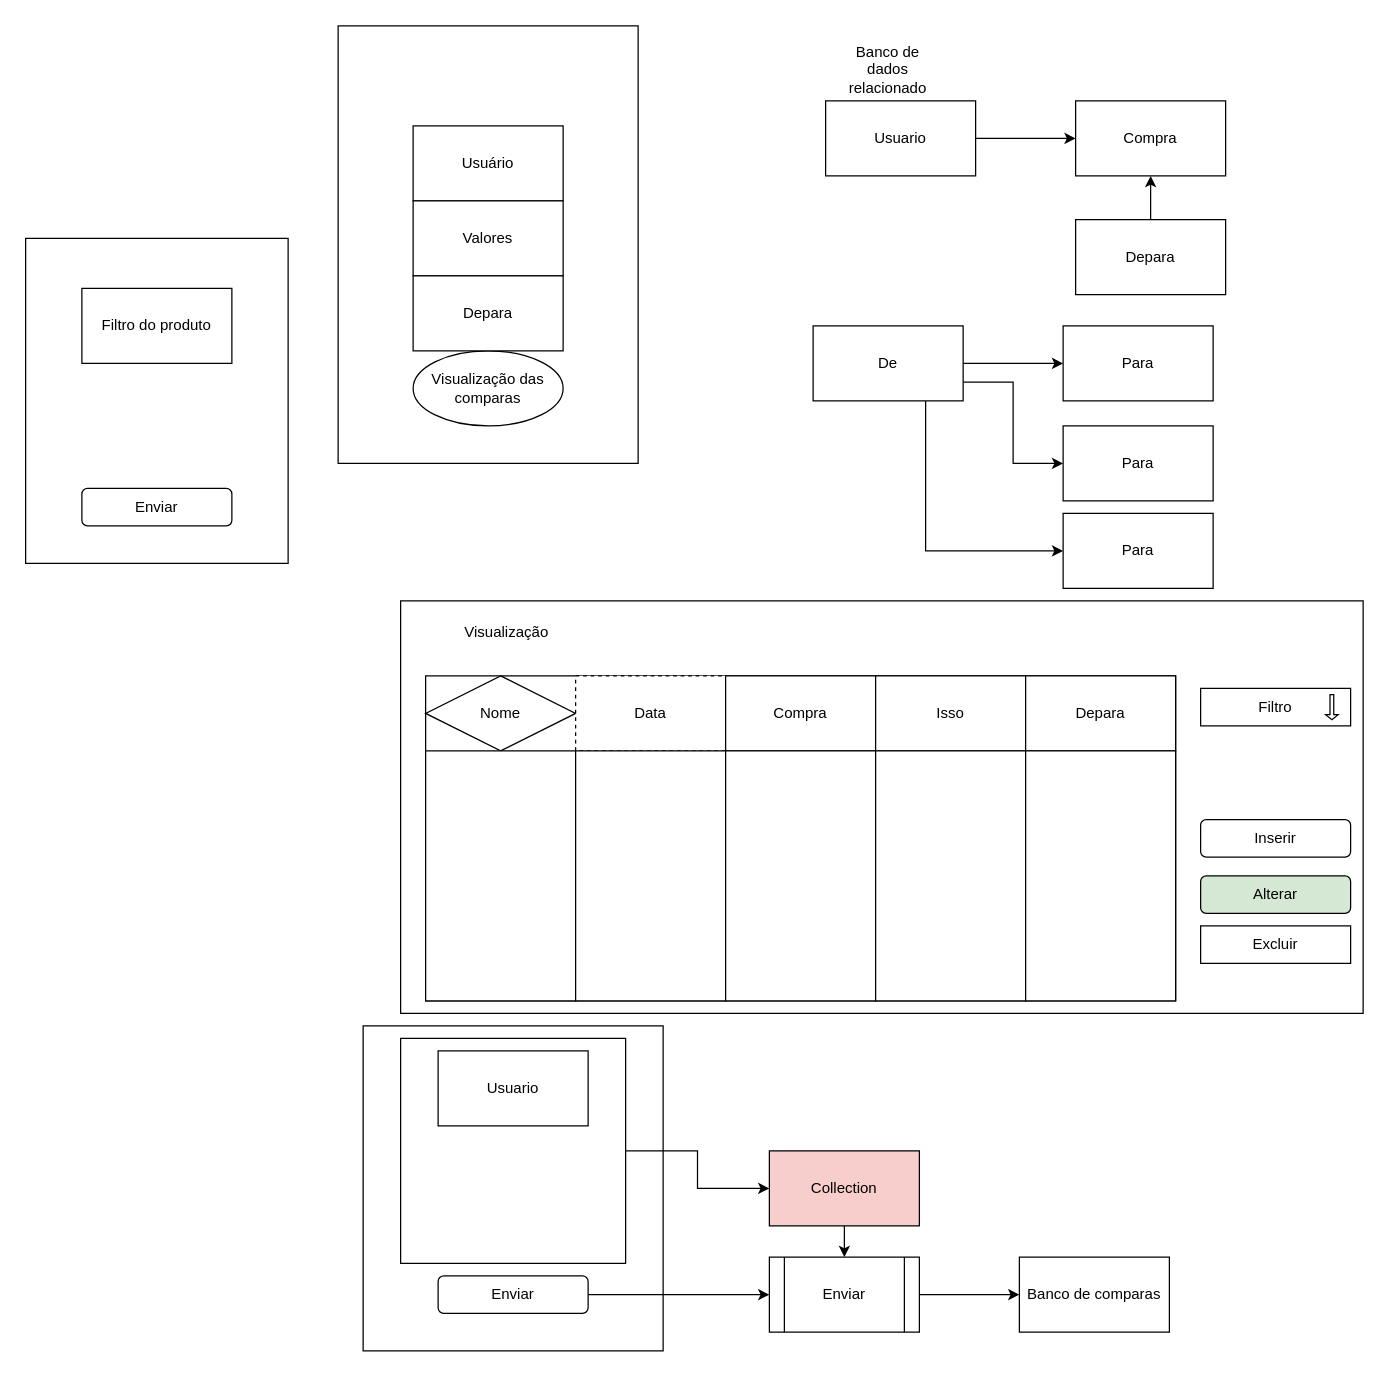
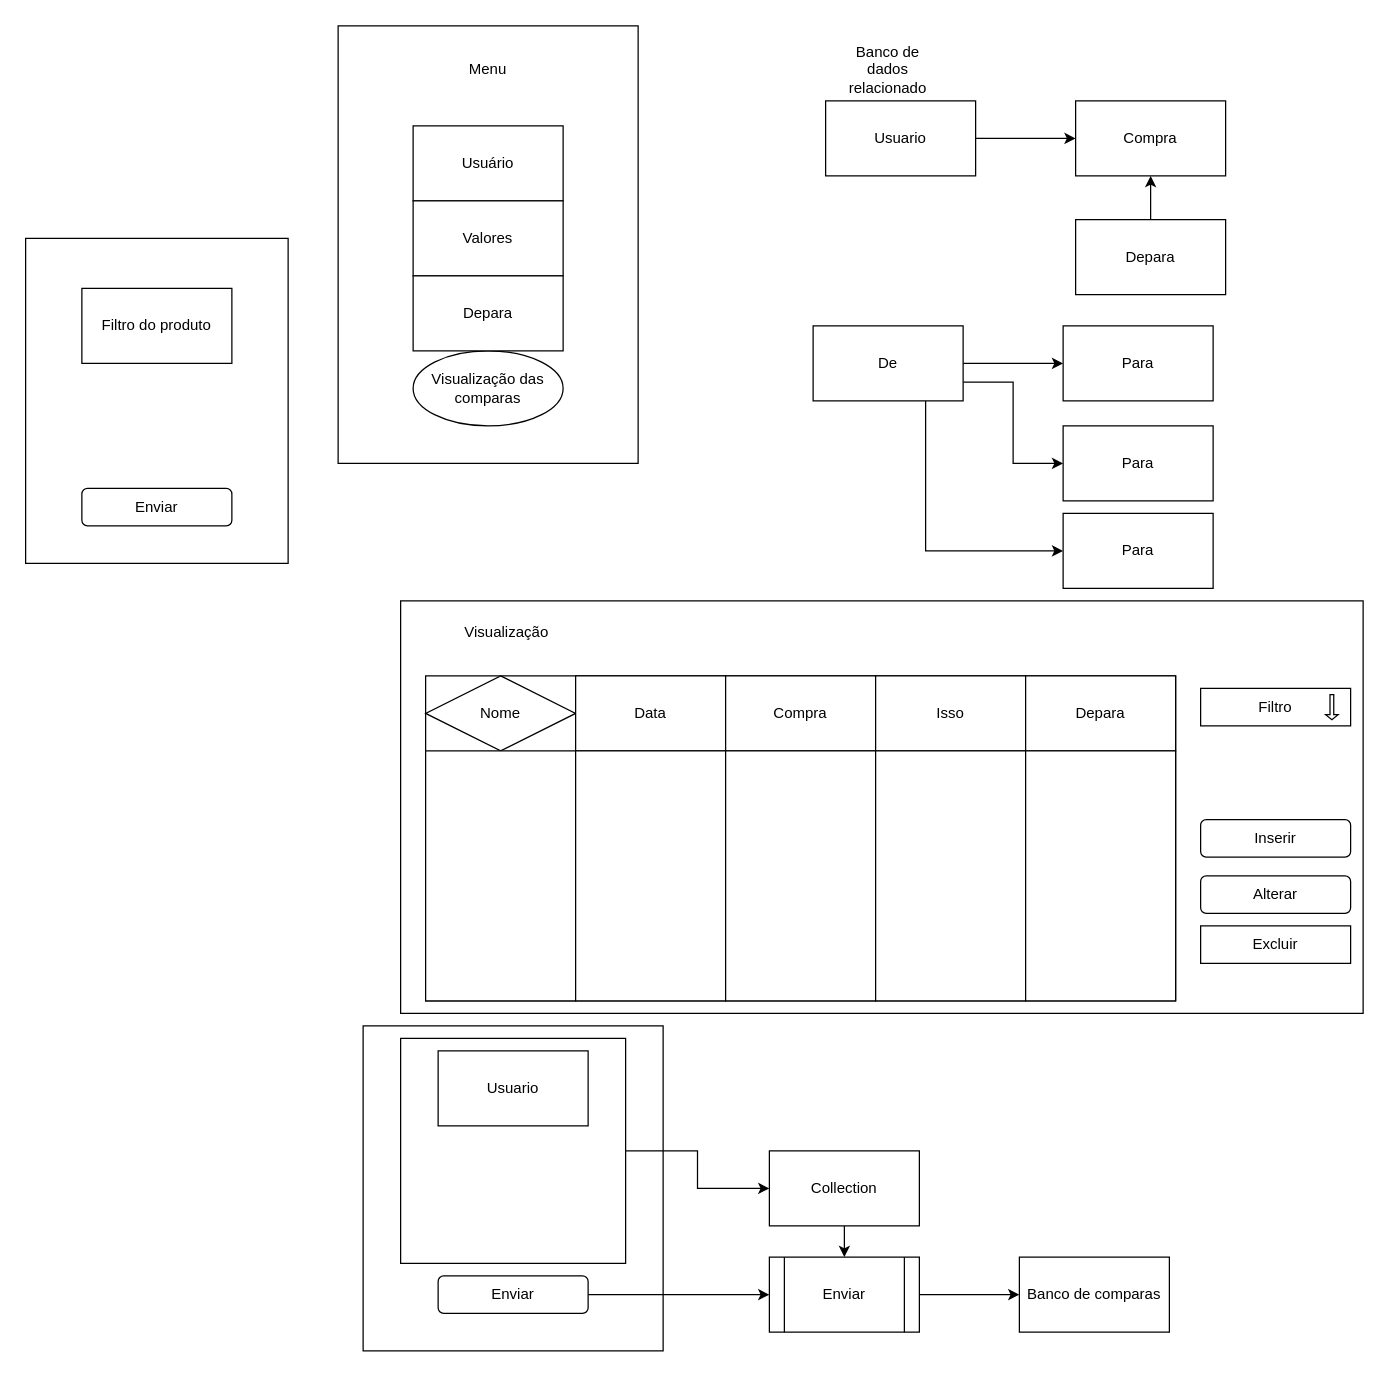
none -> (488, 69)
(651, 713) -> (651, 713)
(1276, 894) -> (1276, 894)
(844, 1188) -> (844, 1188)
